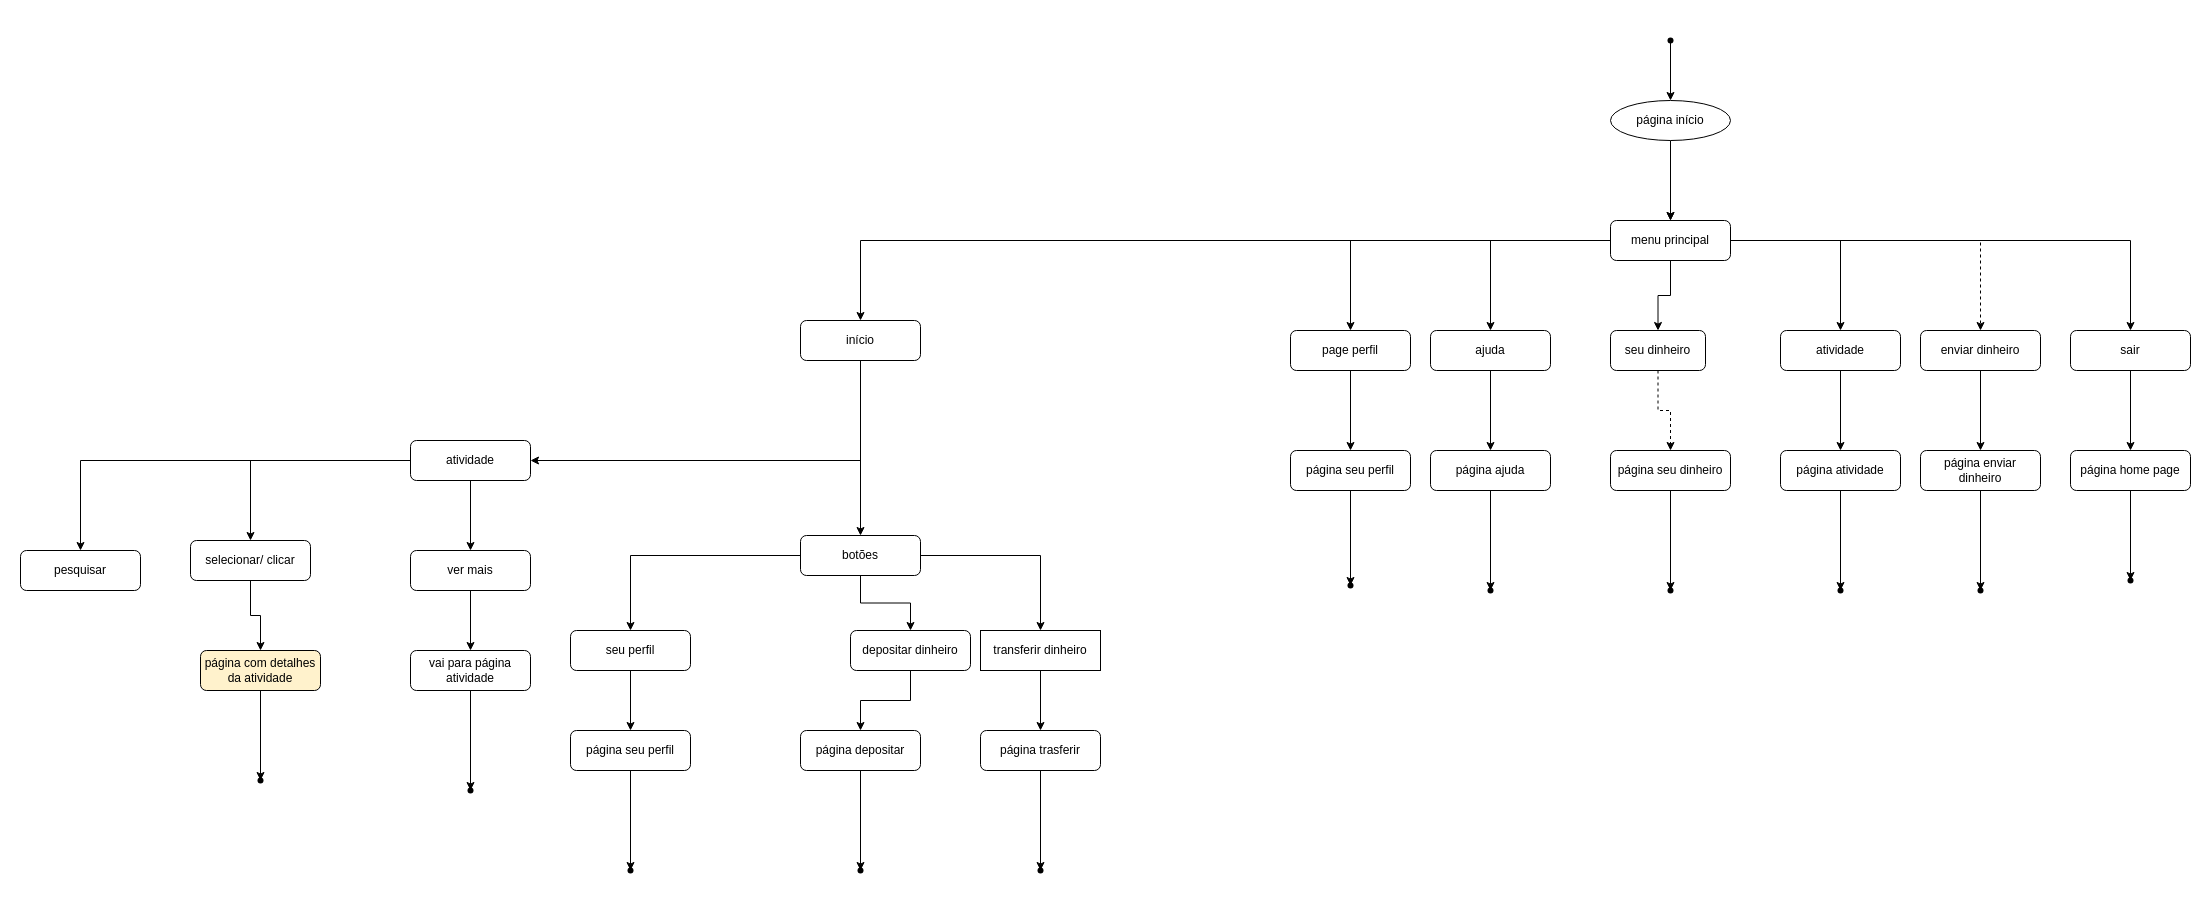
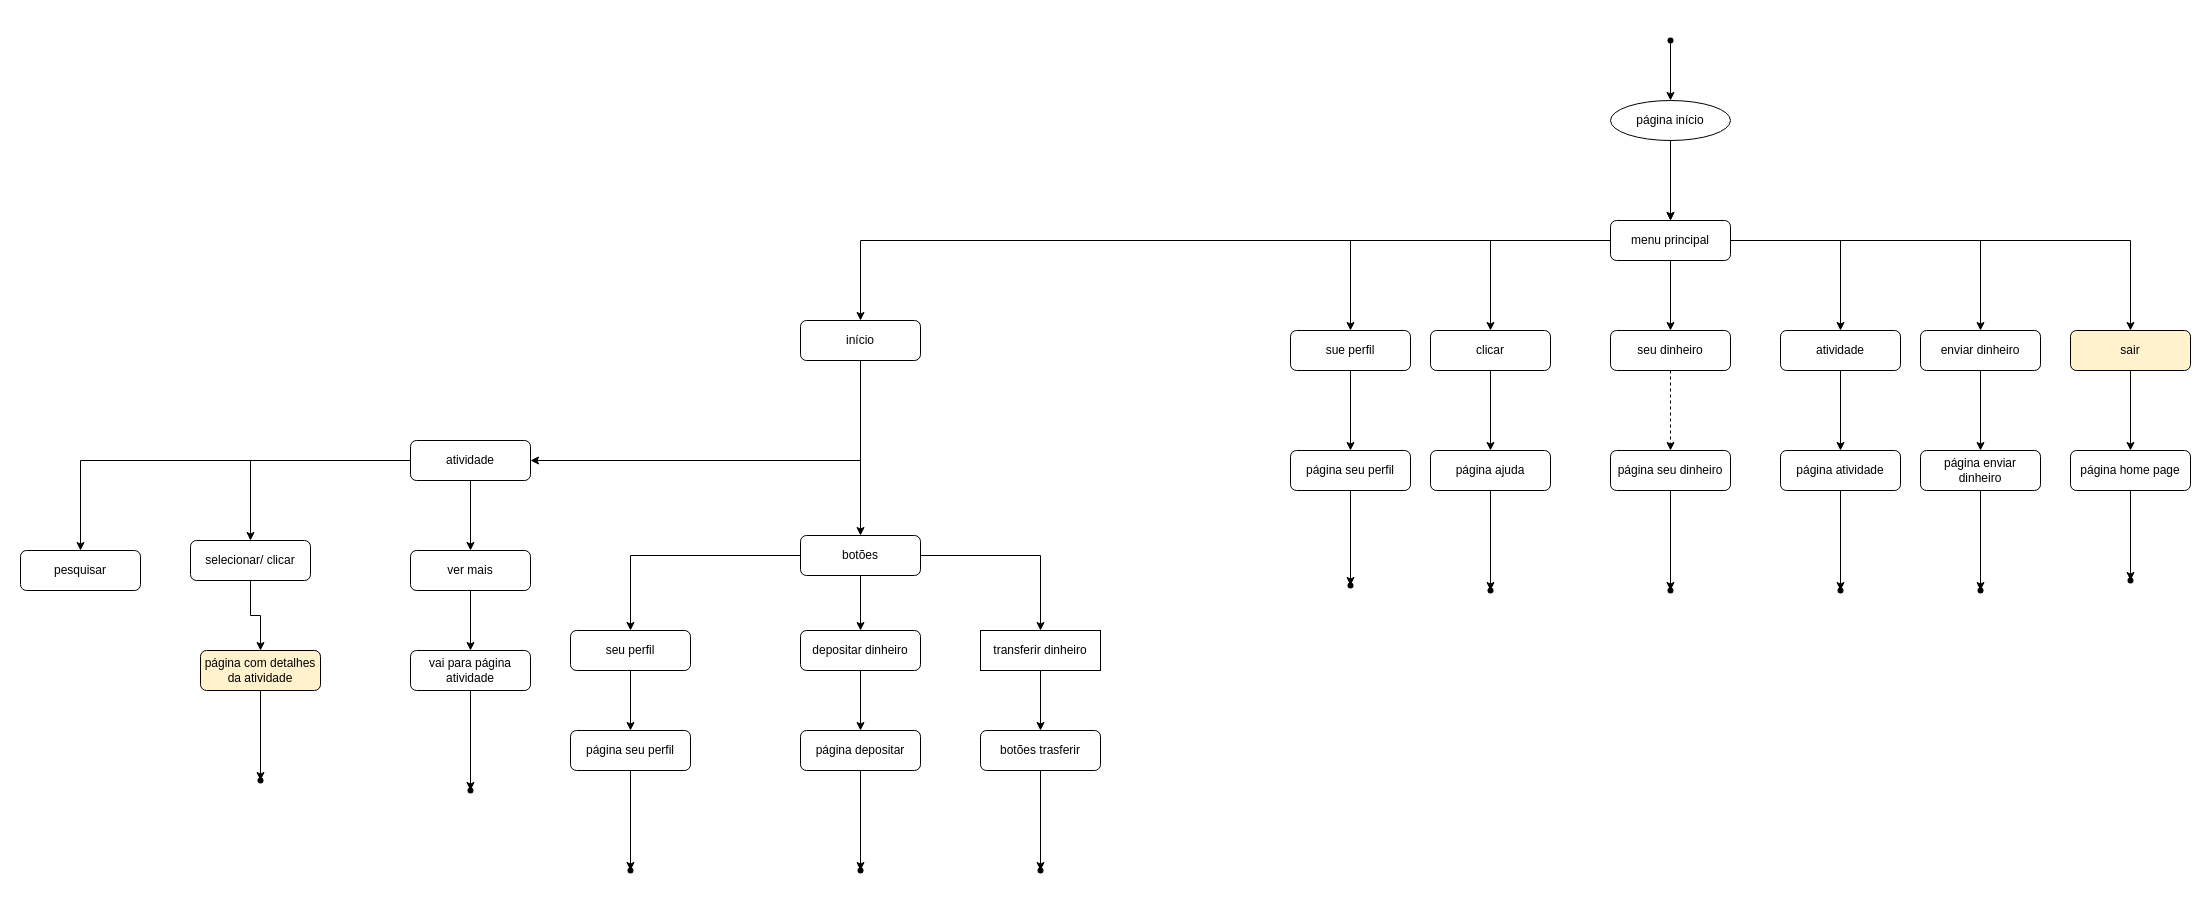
(1981, 282) -> (1981, 282)
(1351, 351) -> (1351, 351)
(1491, 351) -> (1491, 351)
(1658, 351) -> (1671, 351)
(2131, 351) -> (2131, 351)
(911, 651) -> (861, 651)
(1041, 751) -> (1041, 751)
